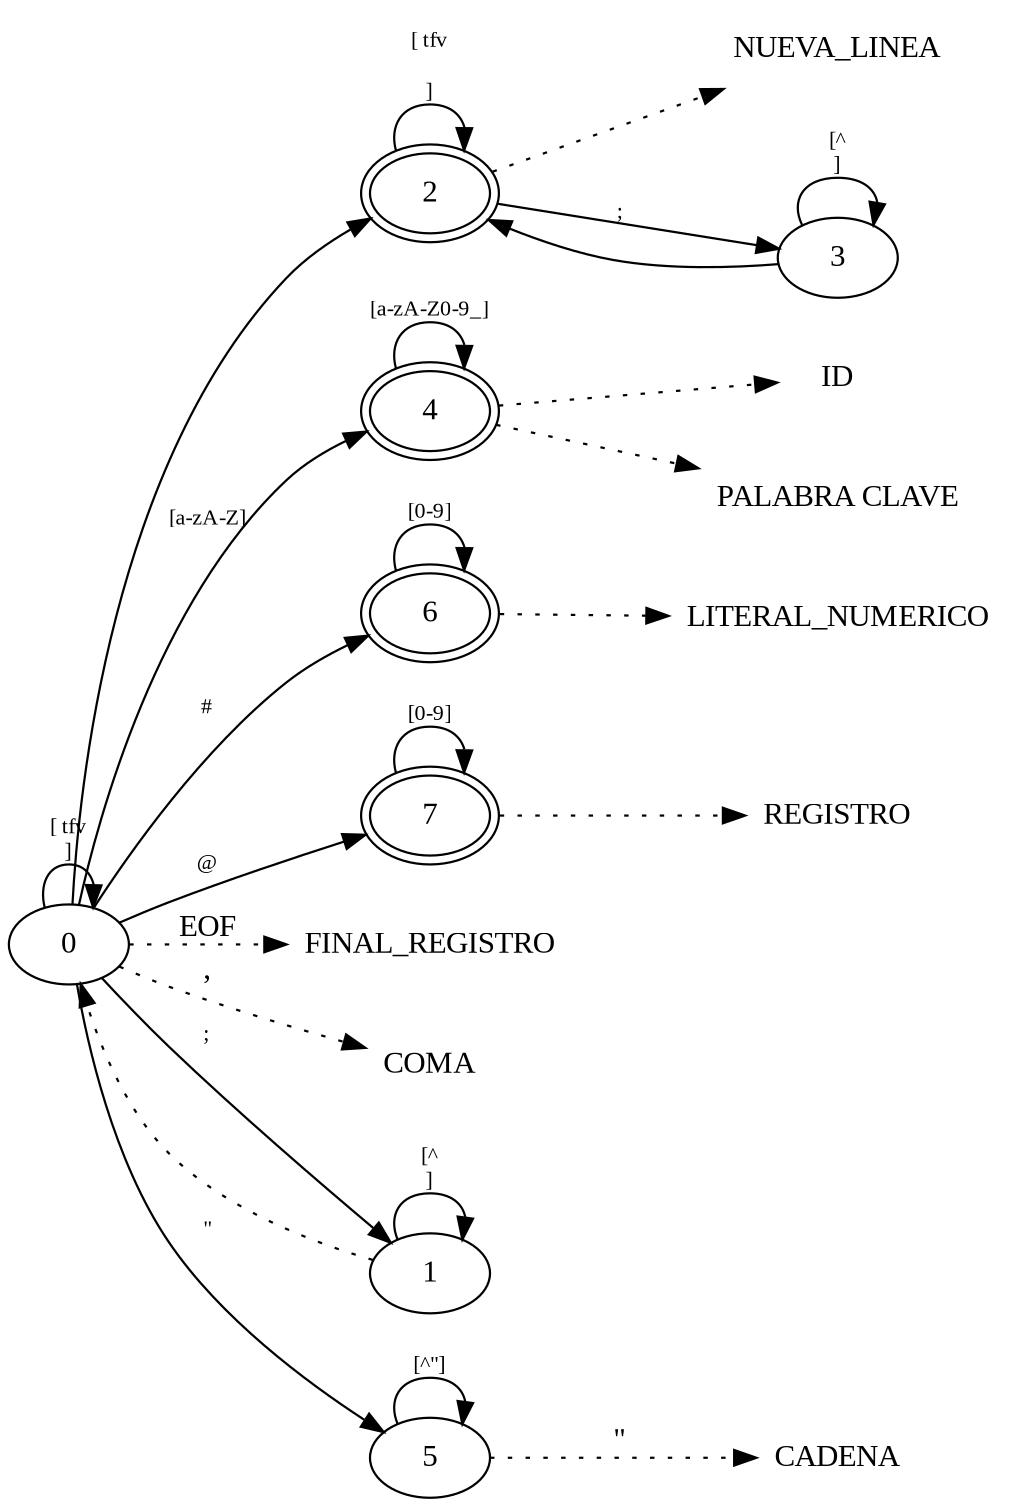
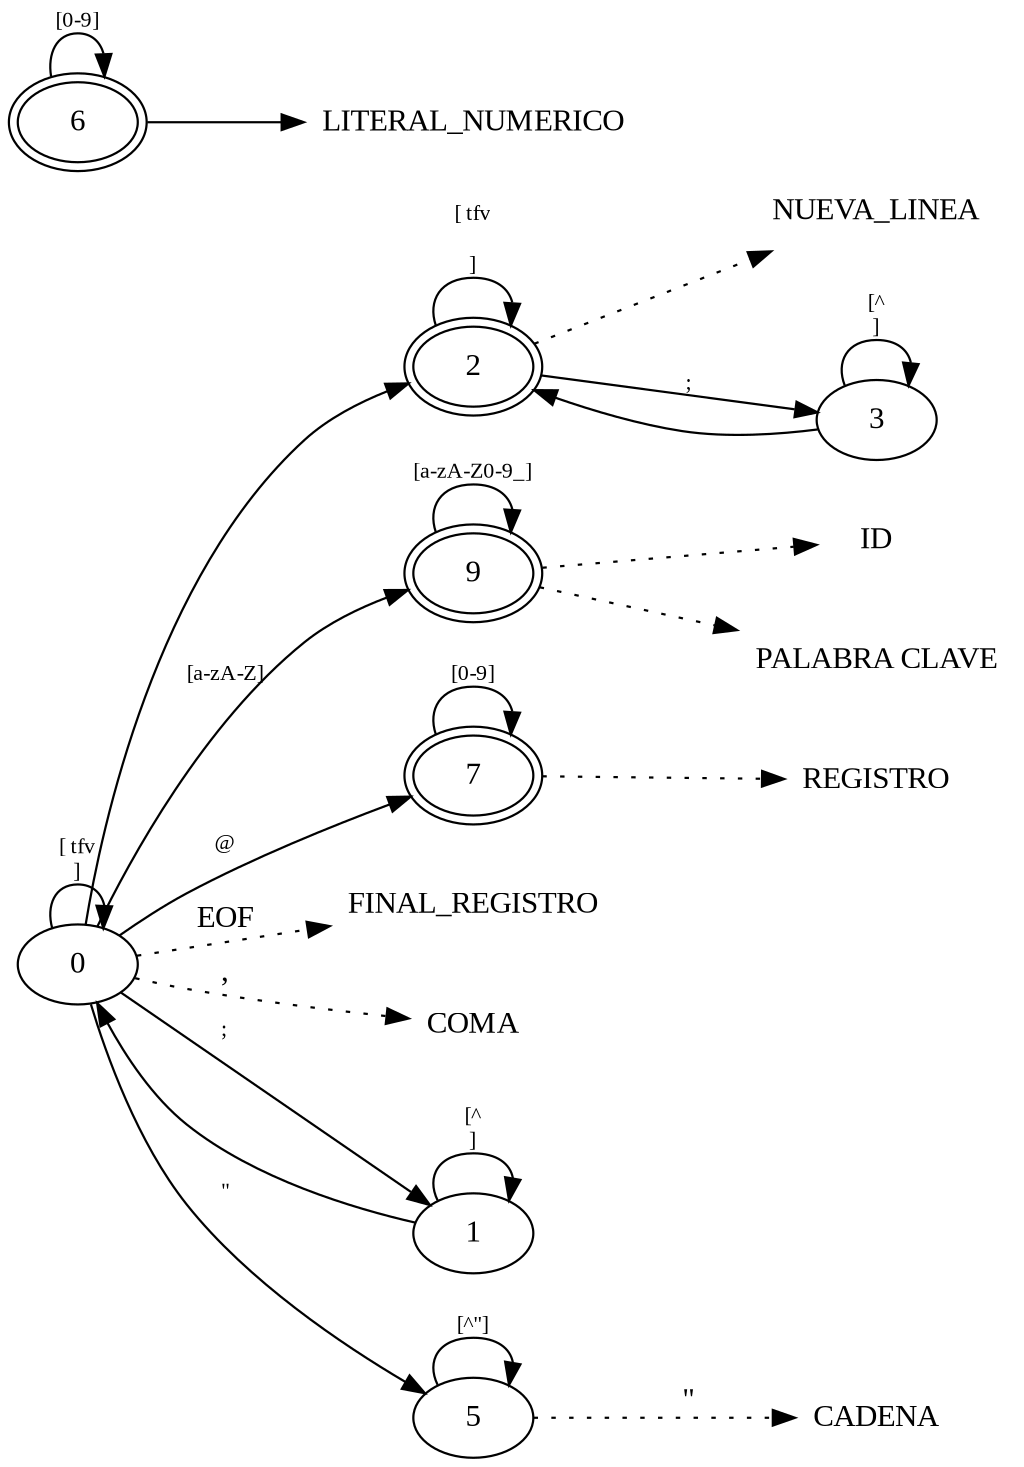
(430, 411) -> (473, 573)
(573, 615) -> (214, 122)
(205, 760) -> none
(192, 1174) -> (237, 1158)
